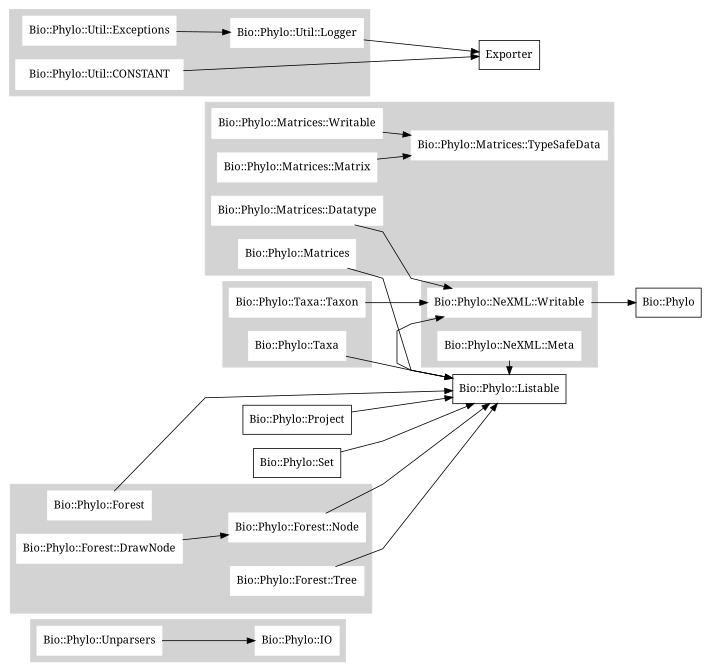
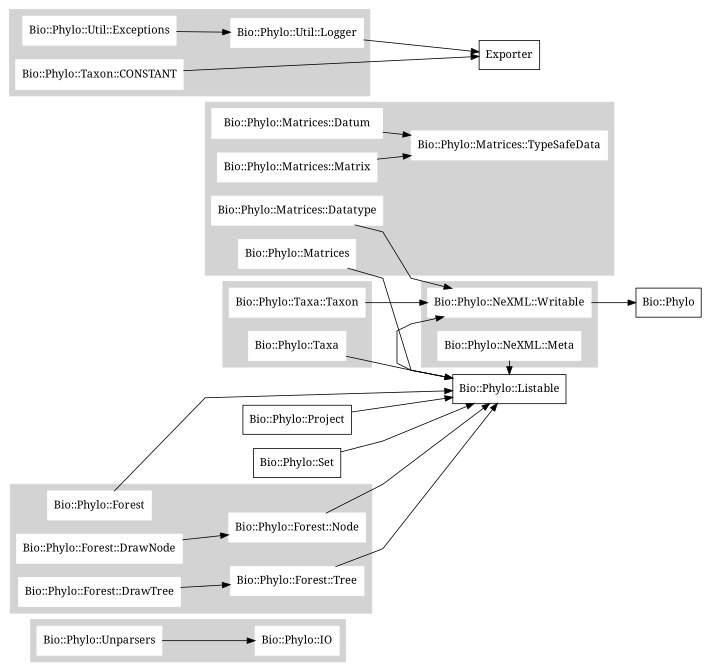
(99, 75) -> (99, 75)
(297, 123) -> (297, 123)
none -> (99, 592)
